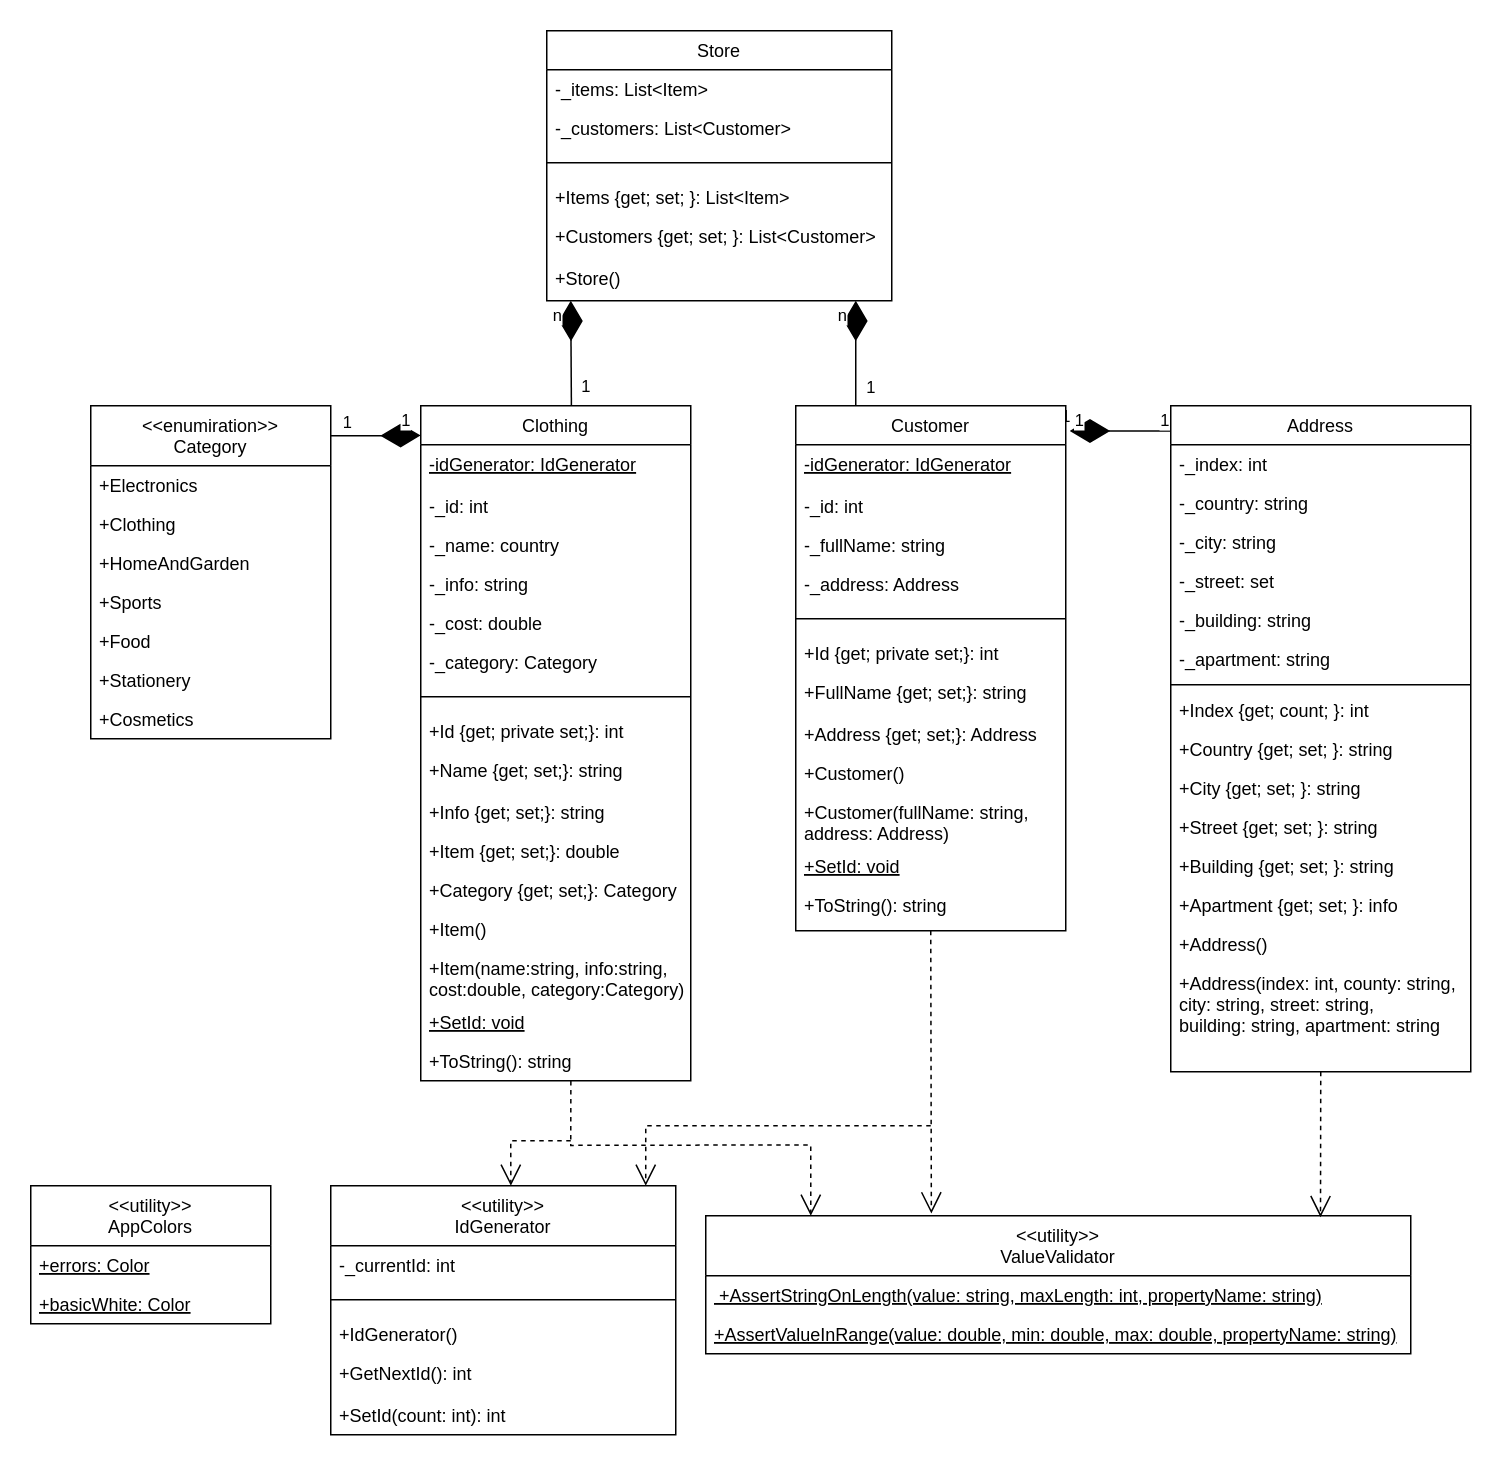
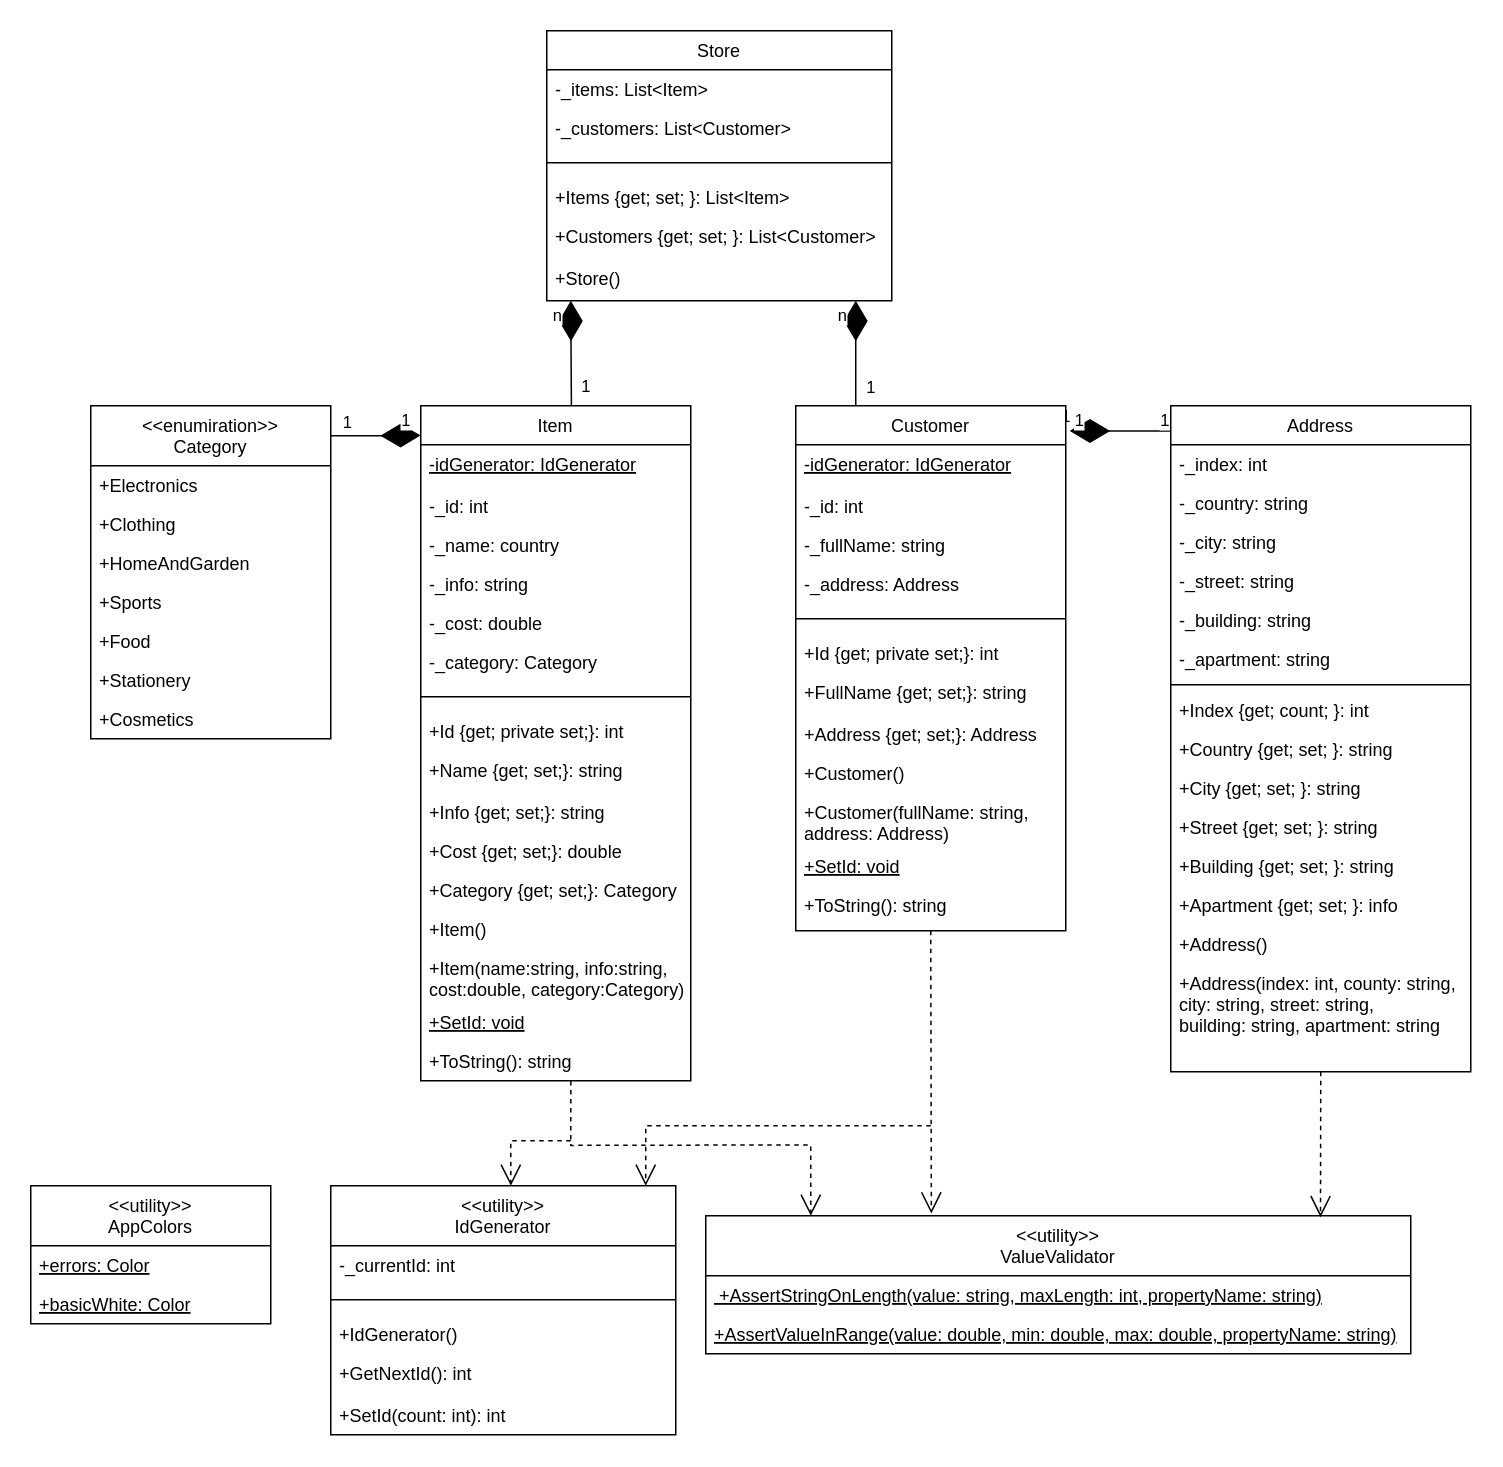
(555, 426) -> (555, 426)
(1240, 582) -> (1253, 582)
(539, 852) -> (539, 852)
